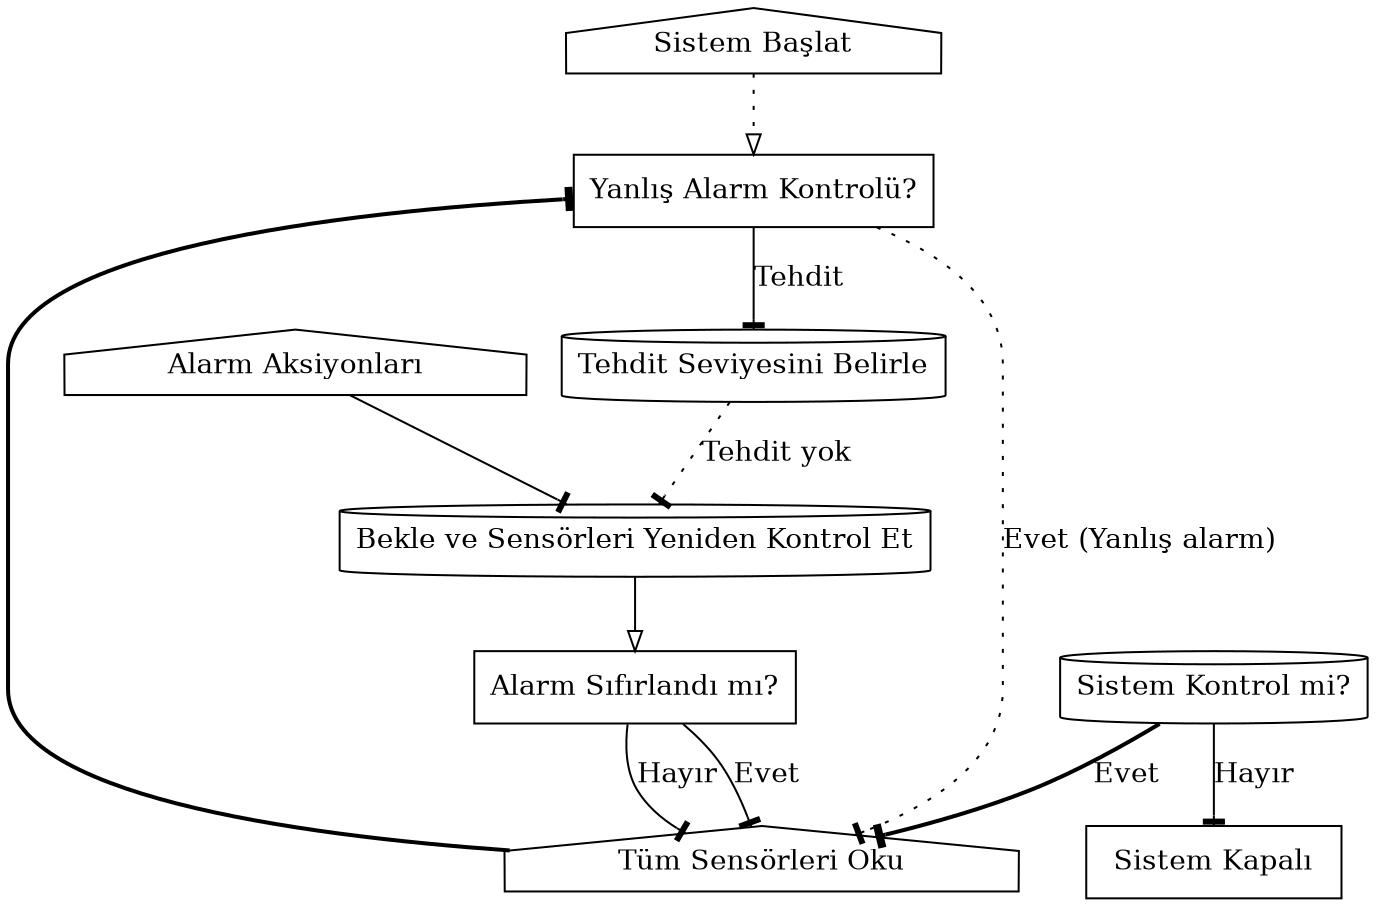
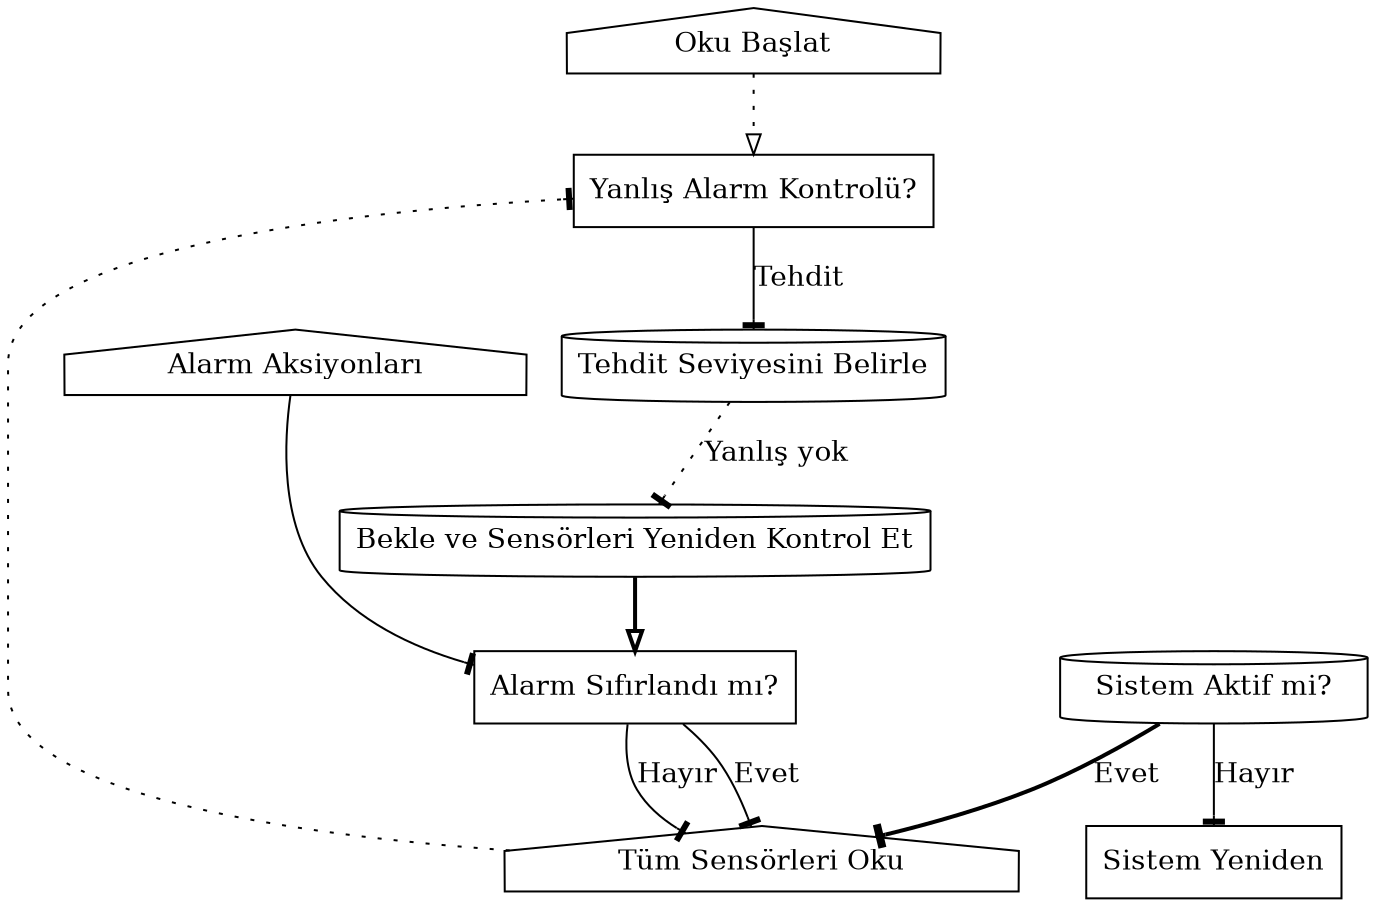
(754, 44) -> (754, 44)
(454, 447) -> (316, 568)
(777, 453) -> (777, 453)
(8, 500) -> (8, 500)
(1003, 533) -> none
(635, 604) -> (635, 604)
(1214, 687) -> (1214, 687)
(1214, 862) -> (1214, 862)
